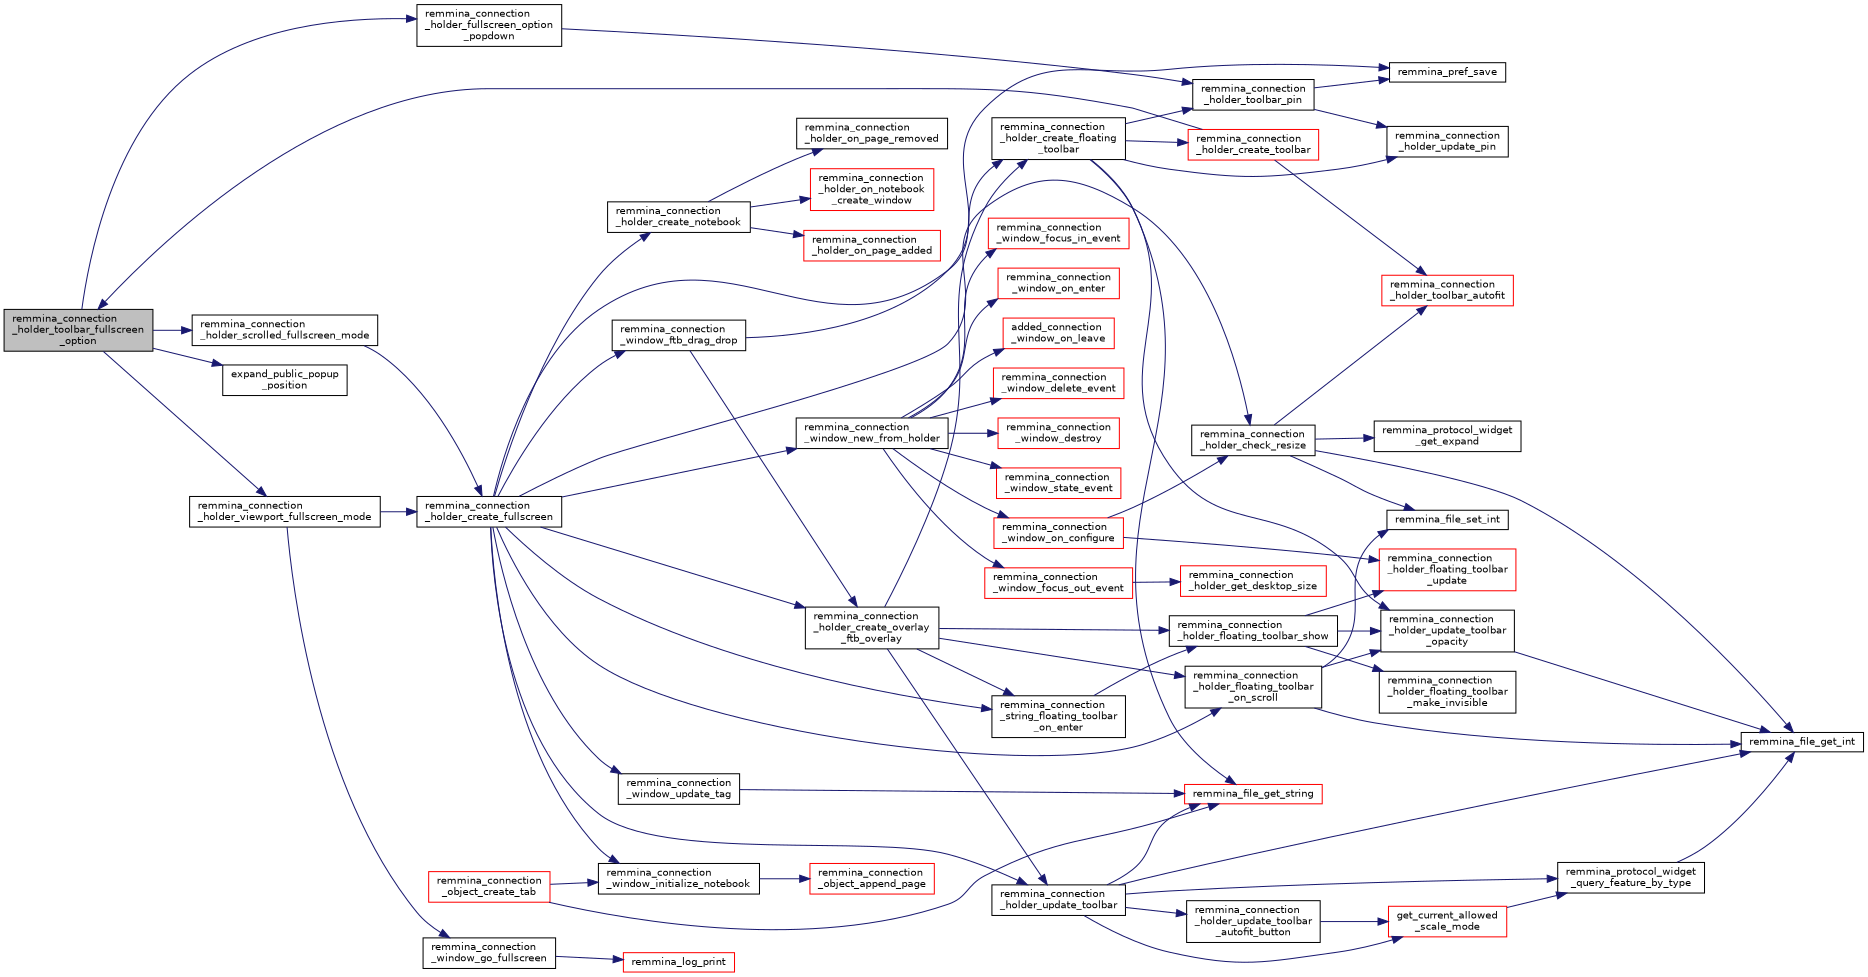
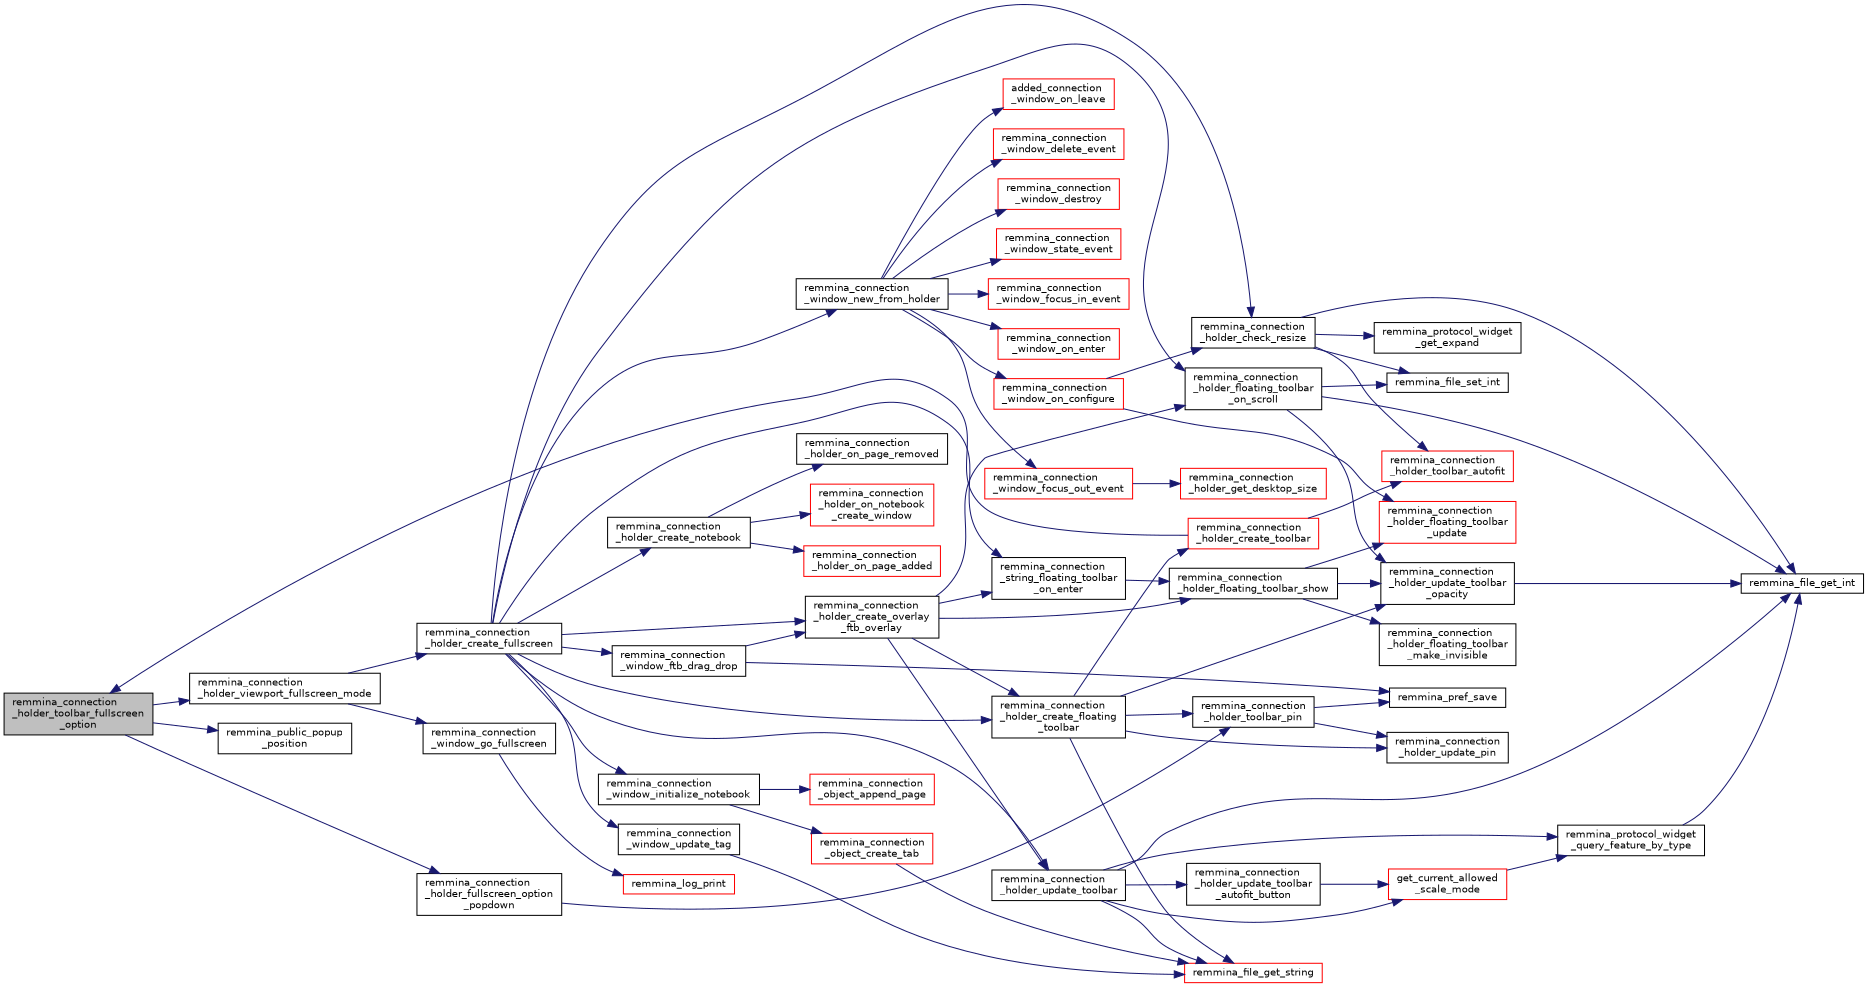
(285, 330) -> none
(285, 380) -> (285, 738)
(569, 883) -> (771, 818)
